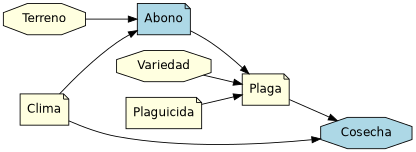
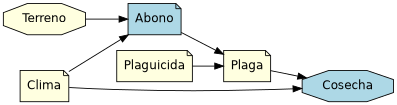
(164, 66) -> none
